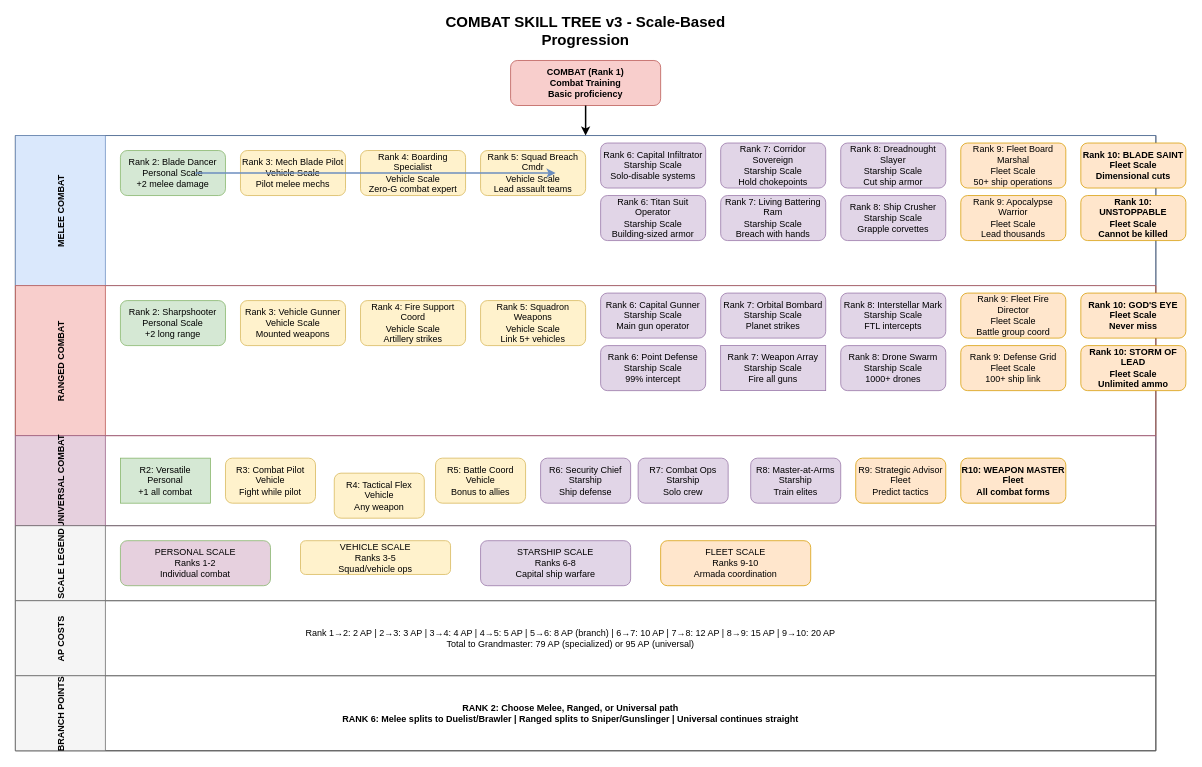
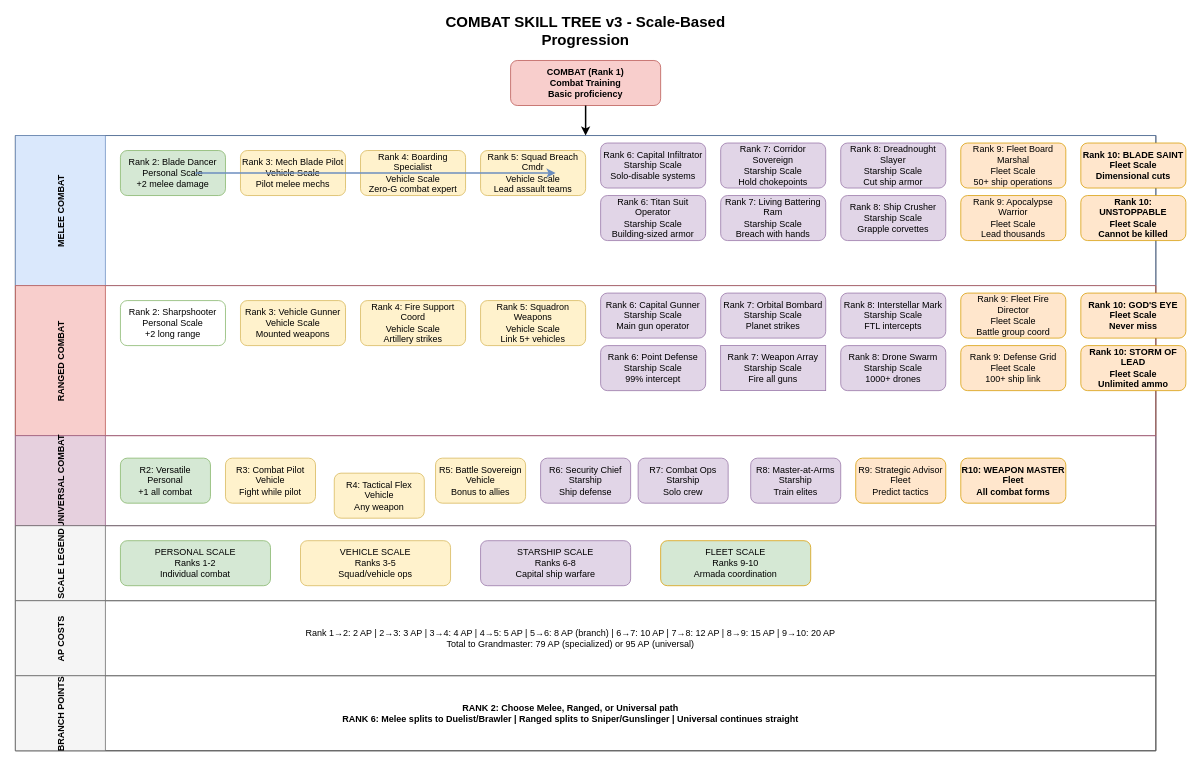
(173, 323) -> (173, 323)
(165, 480) -> (165, 480)
(480, 480) -> (480, 480)
(375, 557) -> (375, 563)
(195, 563) -> (195, 563)
(735, 563) -> (735, 563)
